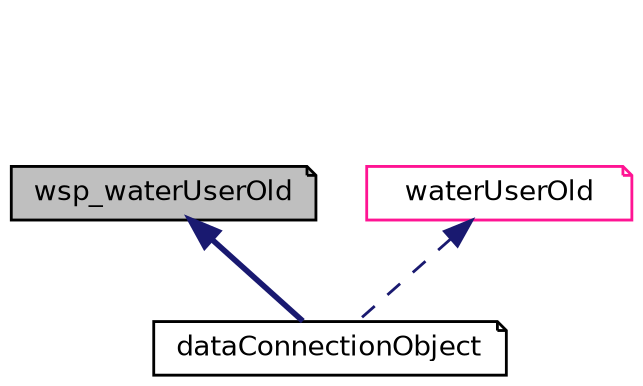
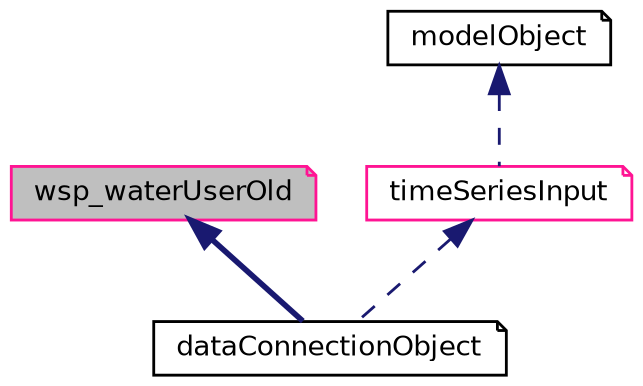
none -> (499, 38)
(164, 193) -> (164, 193)
(499, 193) -> (499, 193)
